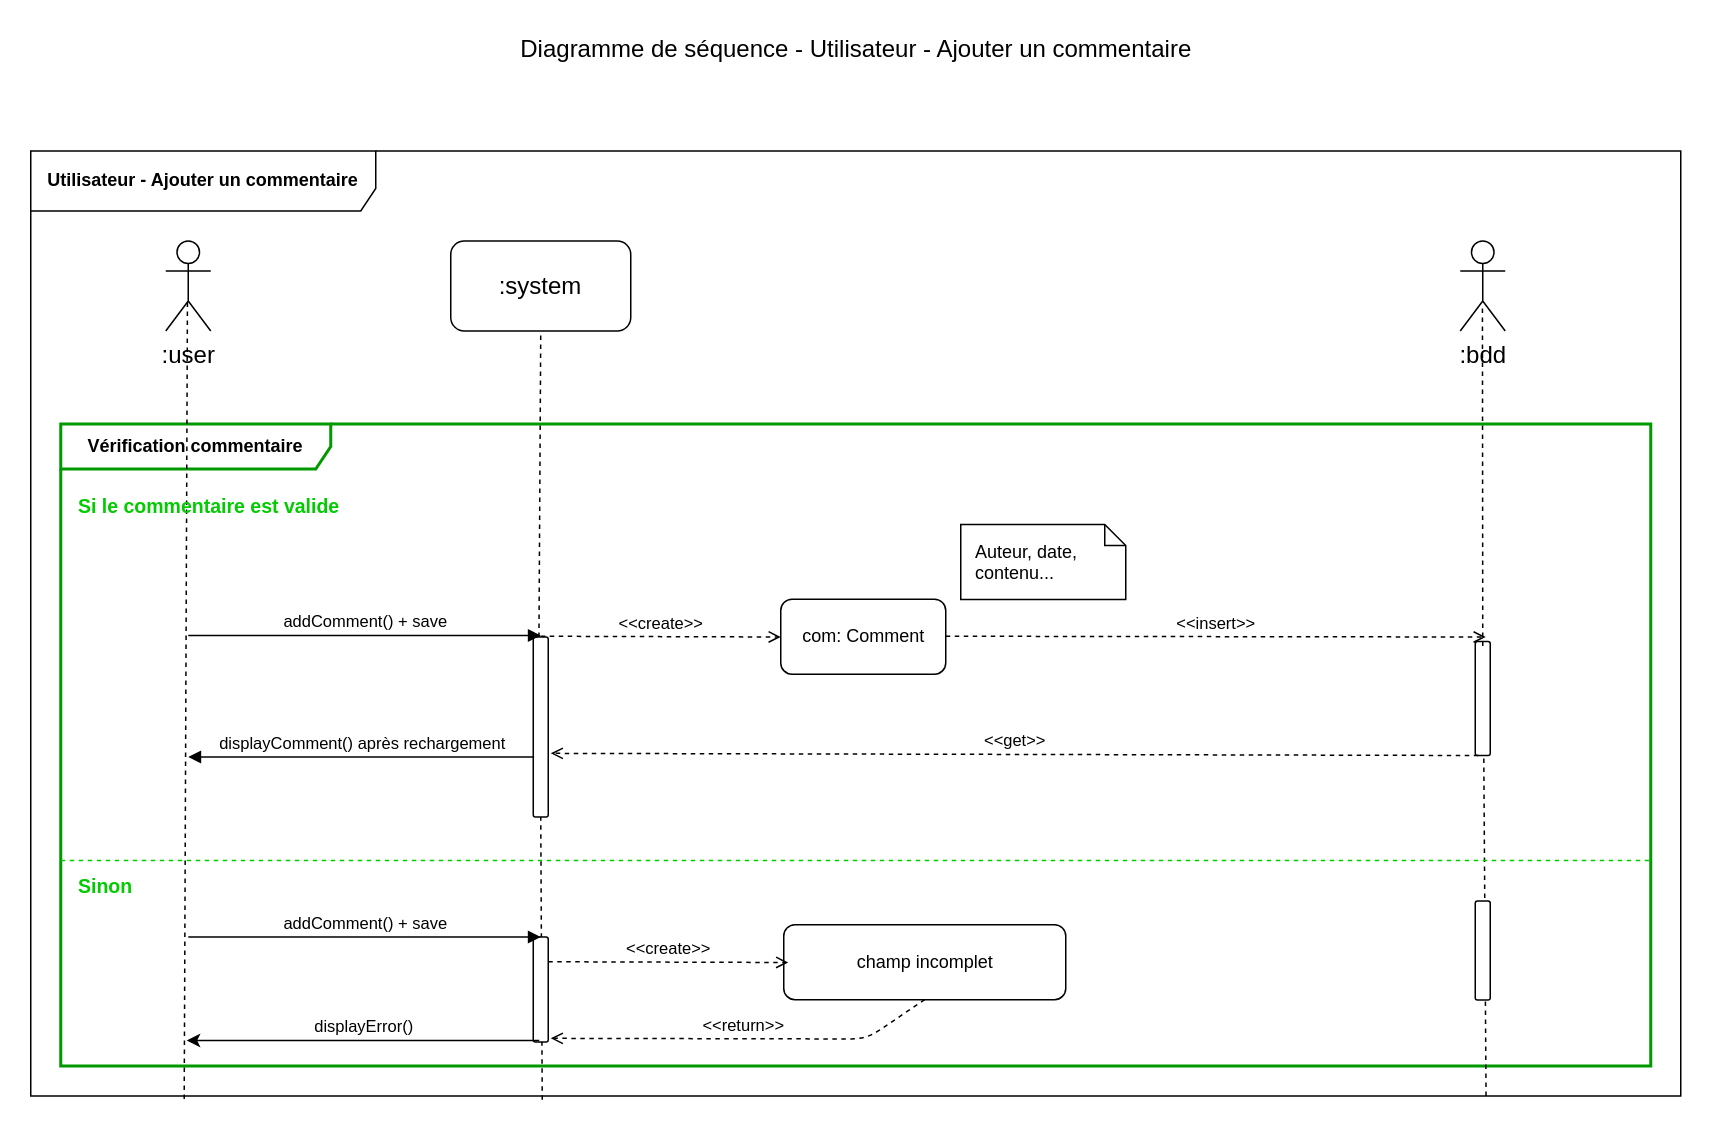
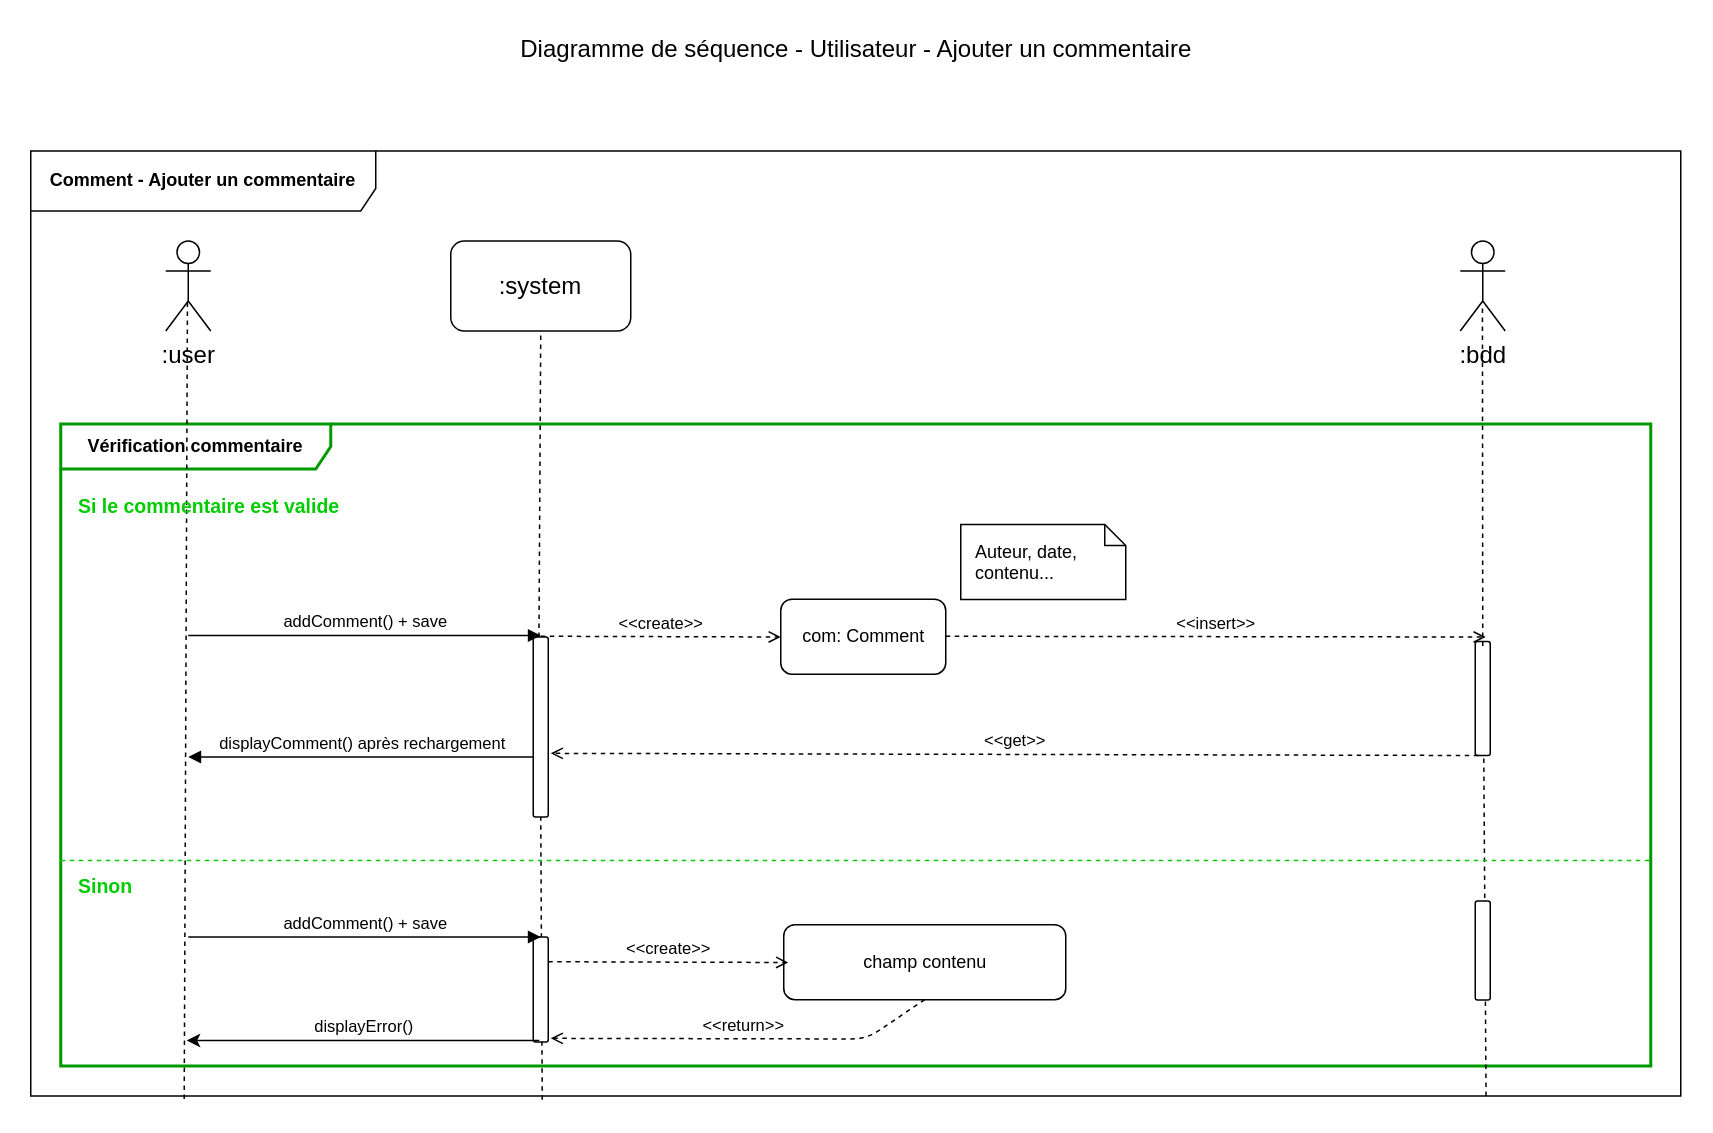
(203, 181) -> (203, 181)
(926, 962) -> (926, 962)
